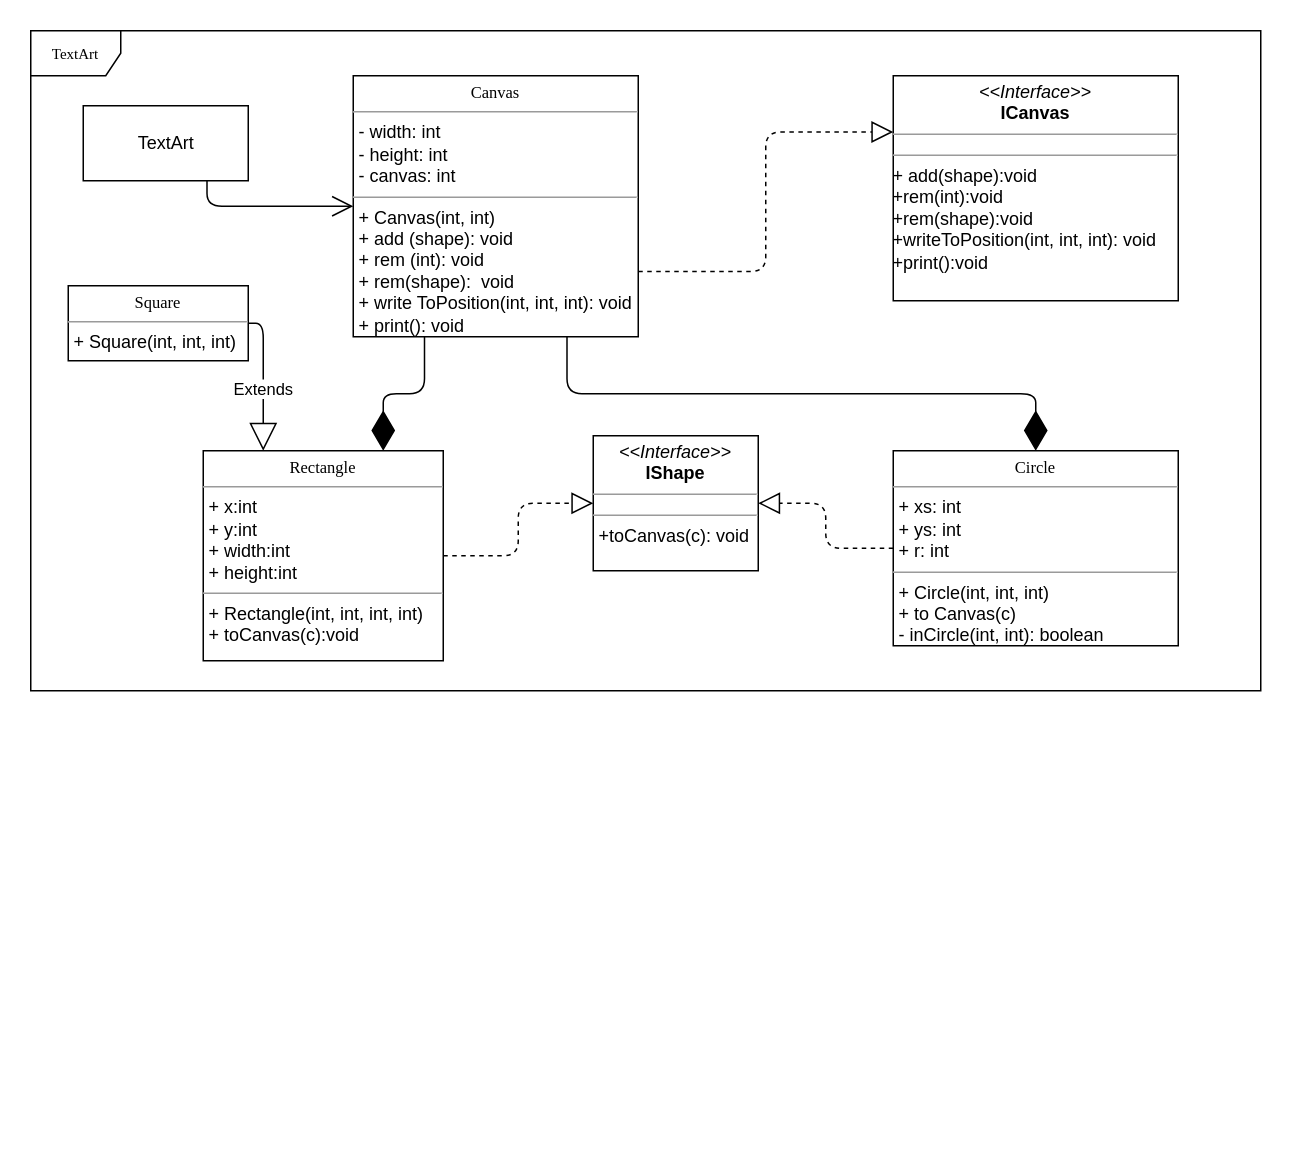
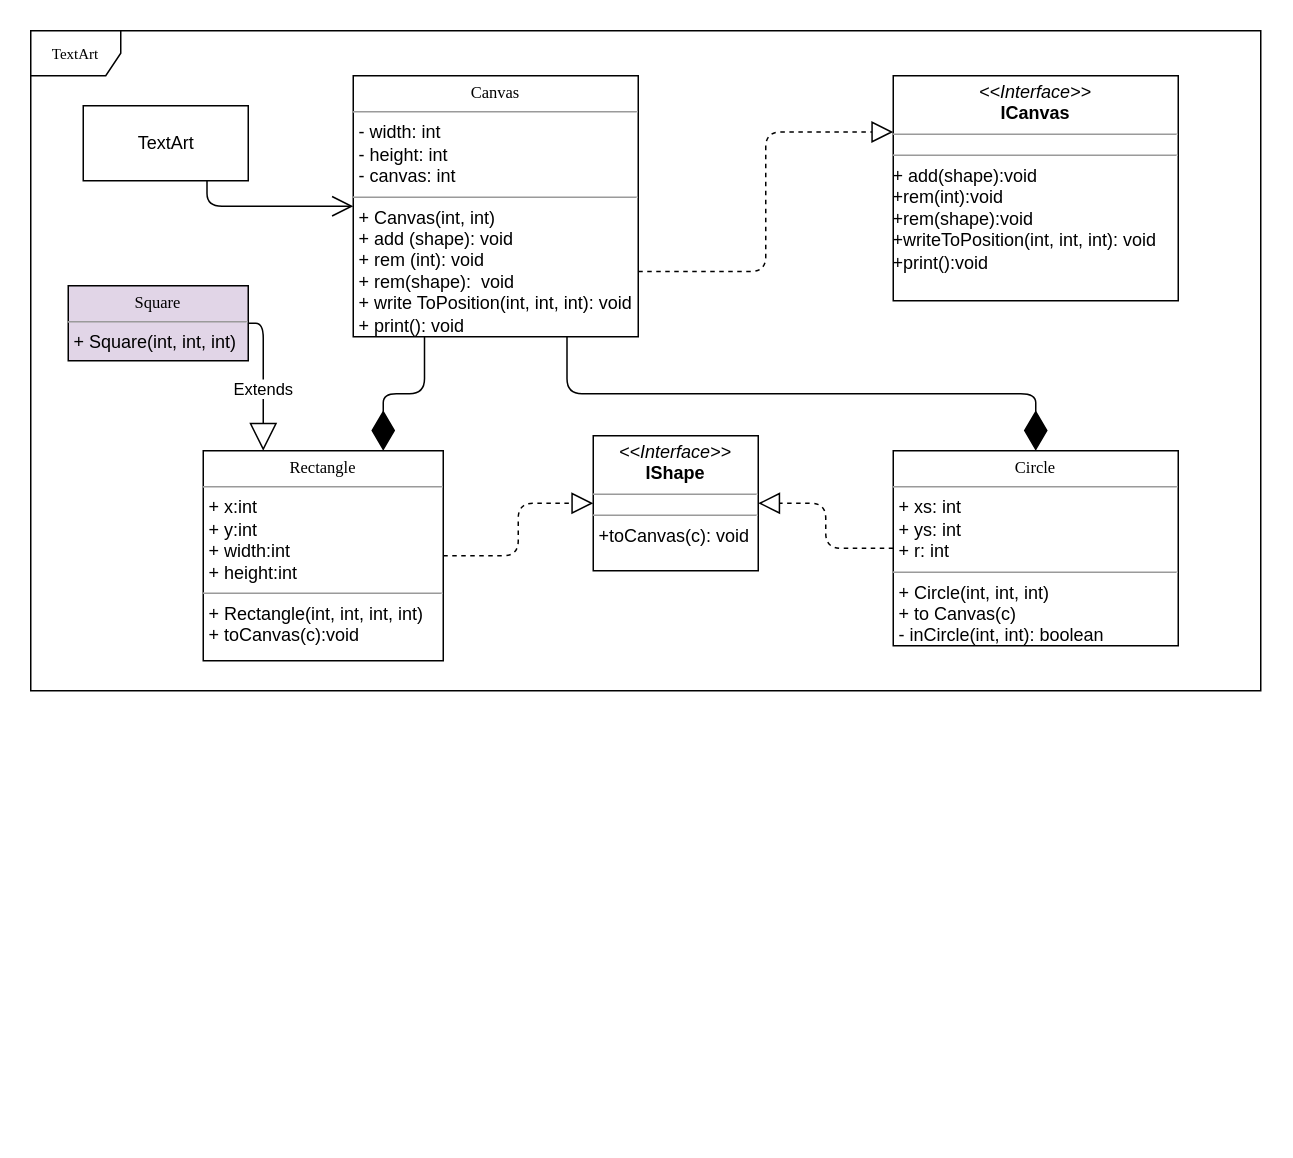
(158, 323) -> (158, 323)
